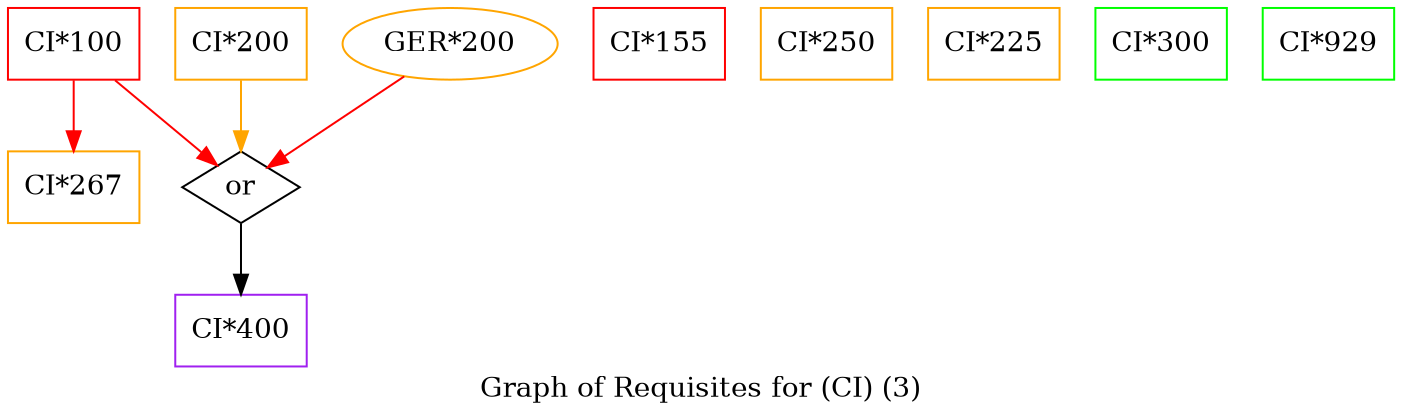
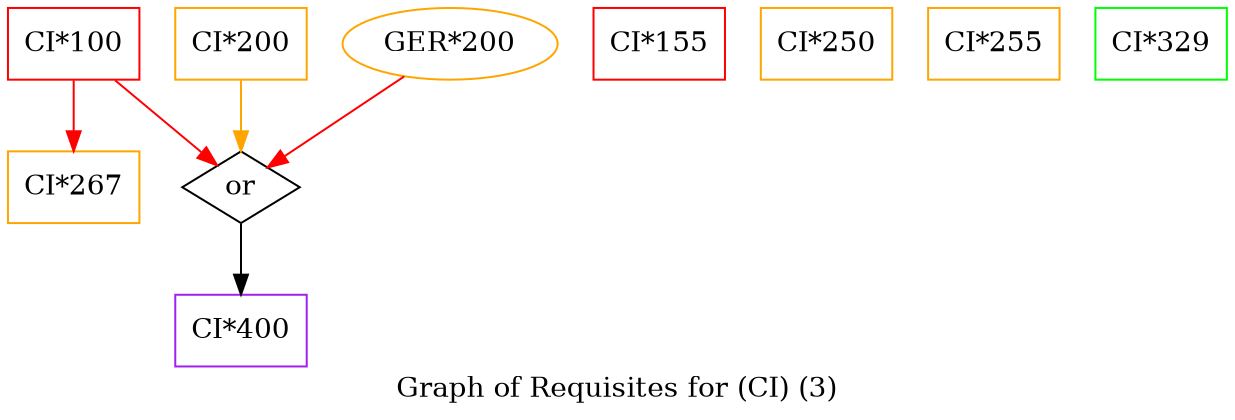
(994, 44) -> (994, 44)
(1161, 44) -> none
(1328, 44) -> (1161, 44)
